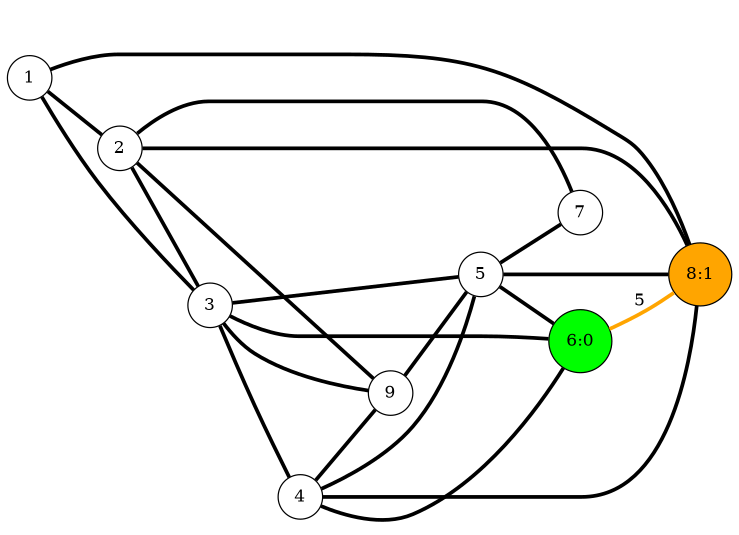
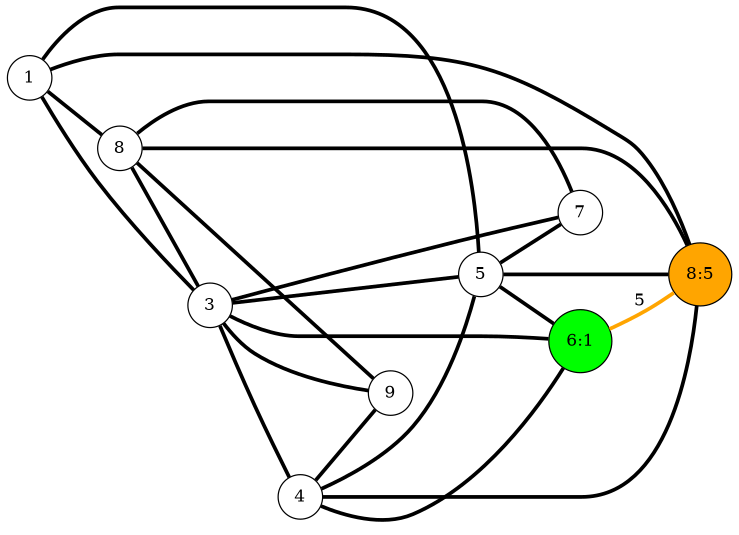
(120, 148) -> (120, 148)
none -> (395, 257)
(700, 274) -> (700, 274)
(440, 328) -> (336, 7)
(580, 341) -> (580, 341)
